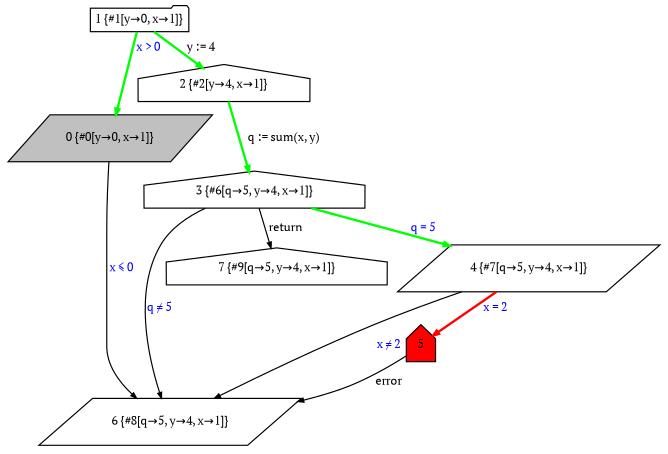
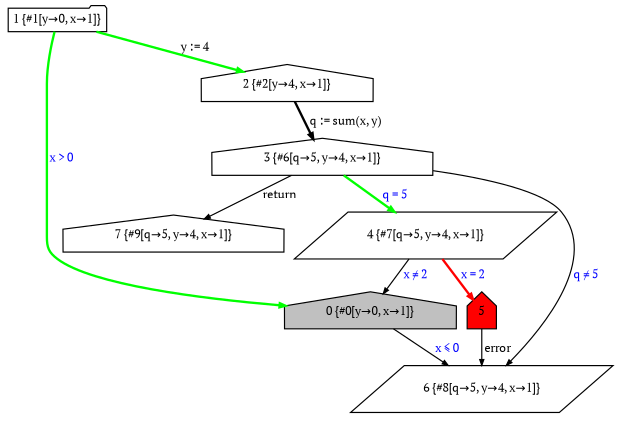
(238, 134) -> (303, 118)
(110, 138) -> (370, 312)
(339, 340) -> (398, 274)
